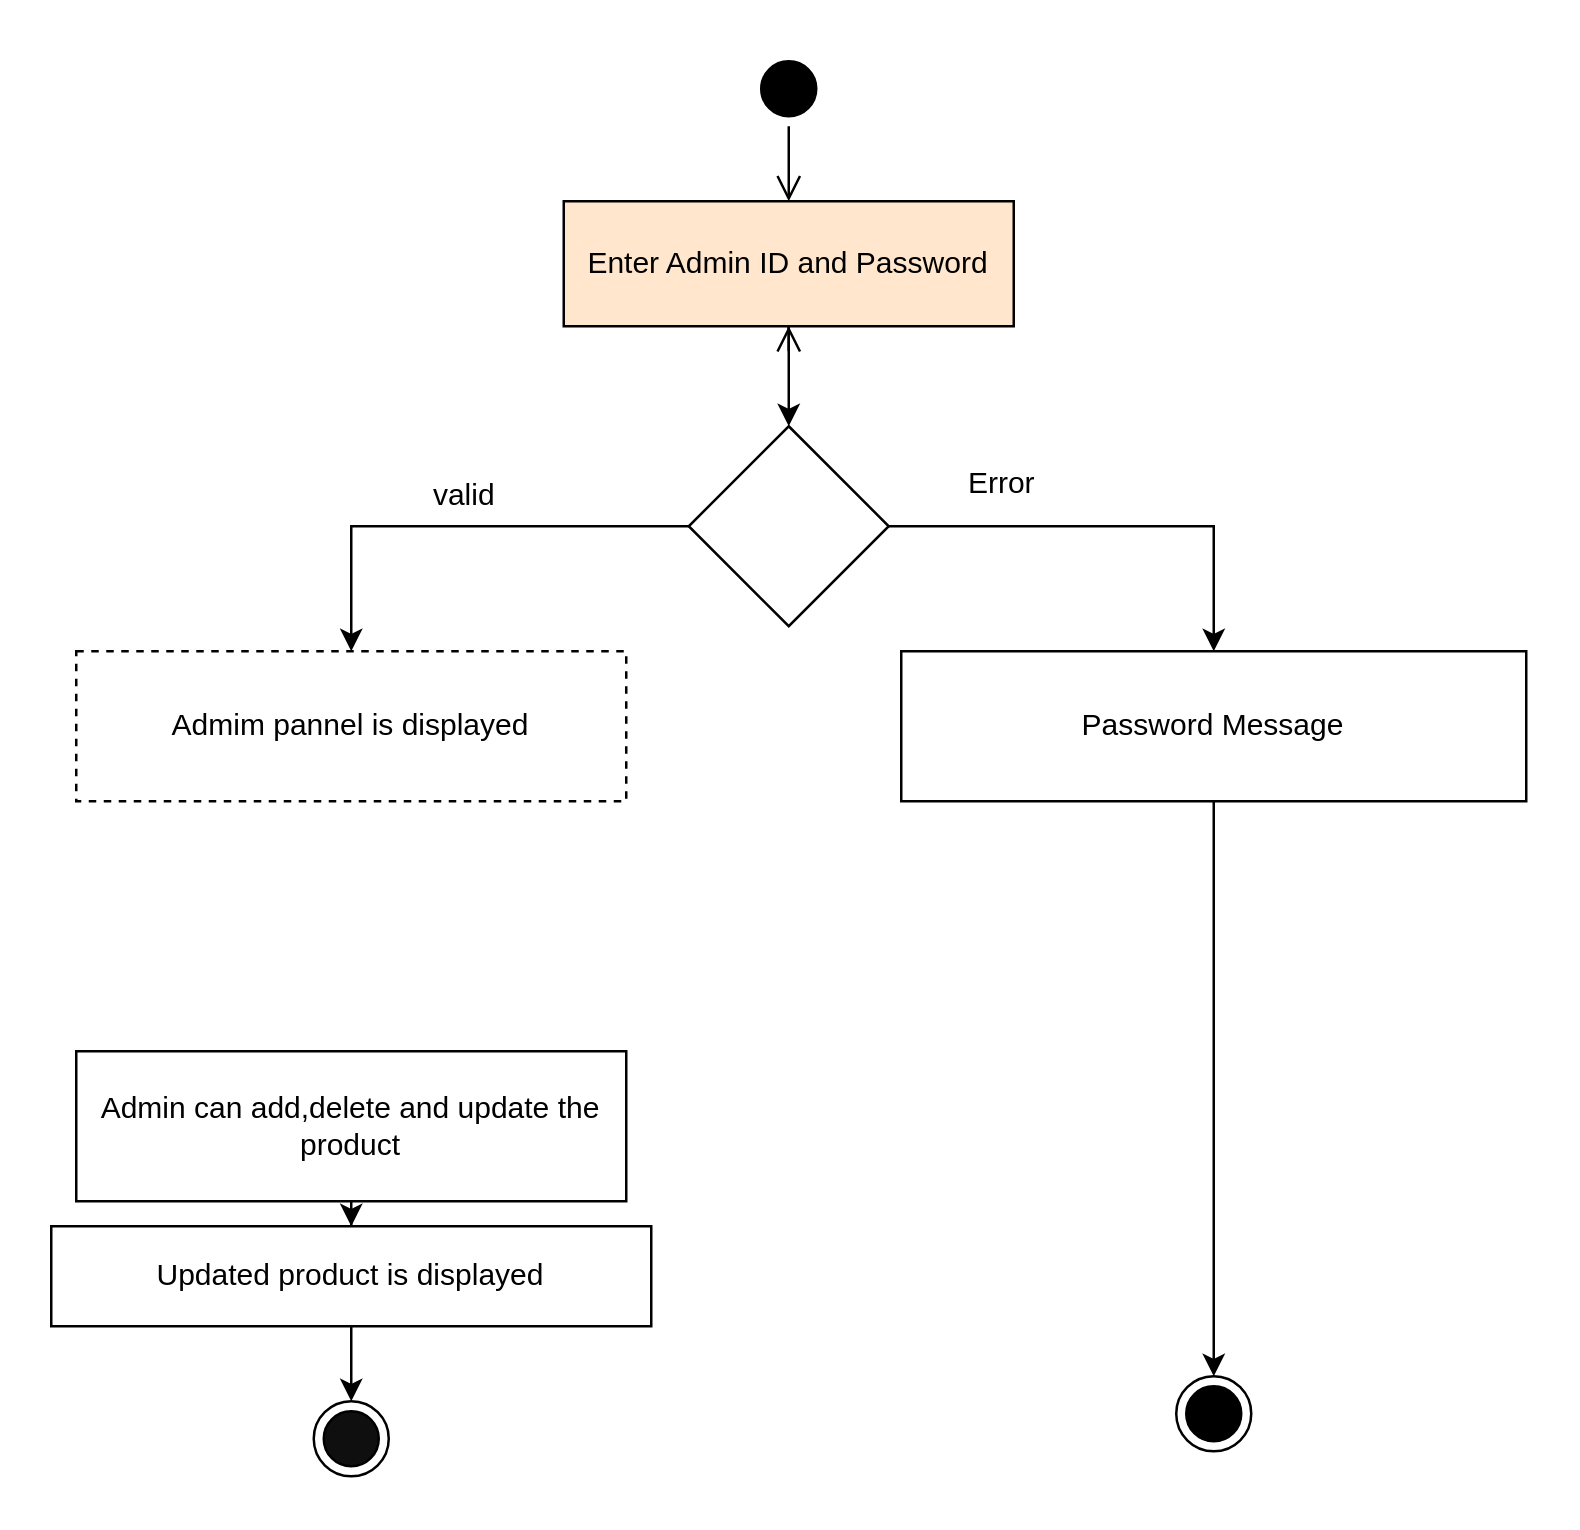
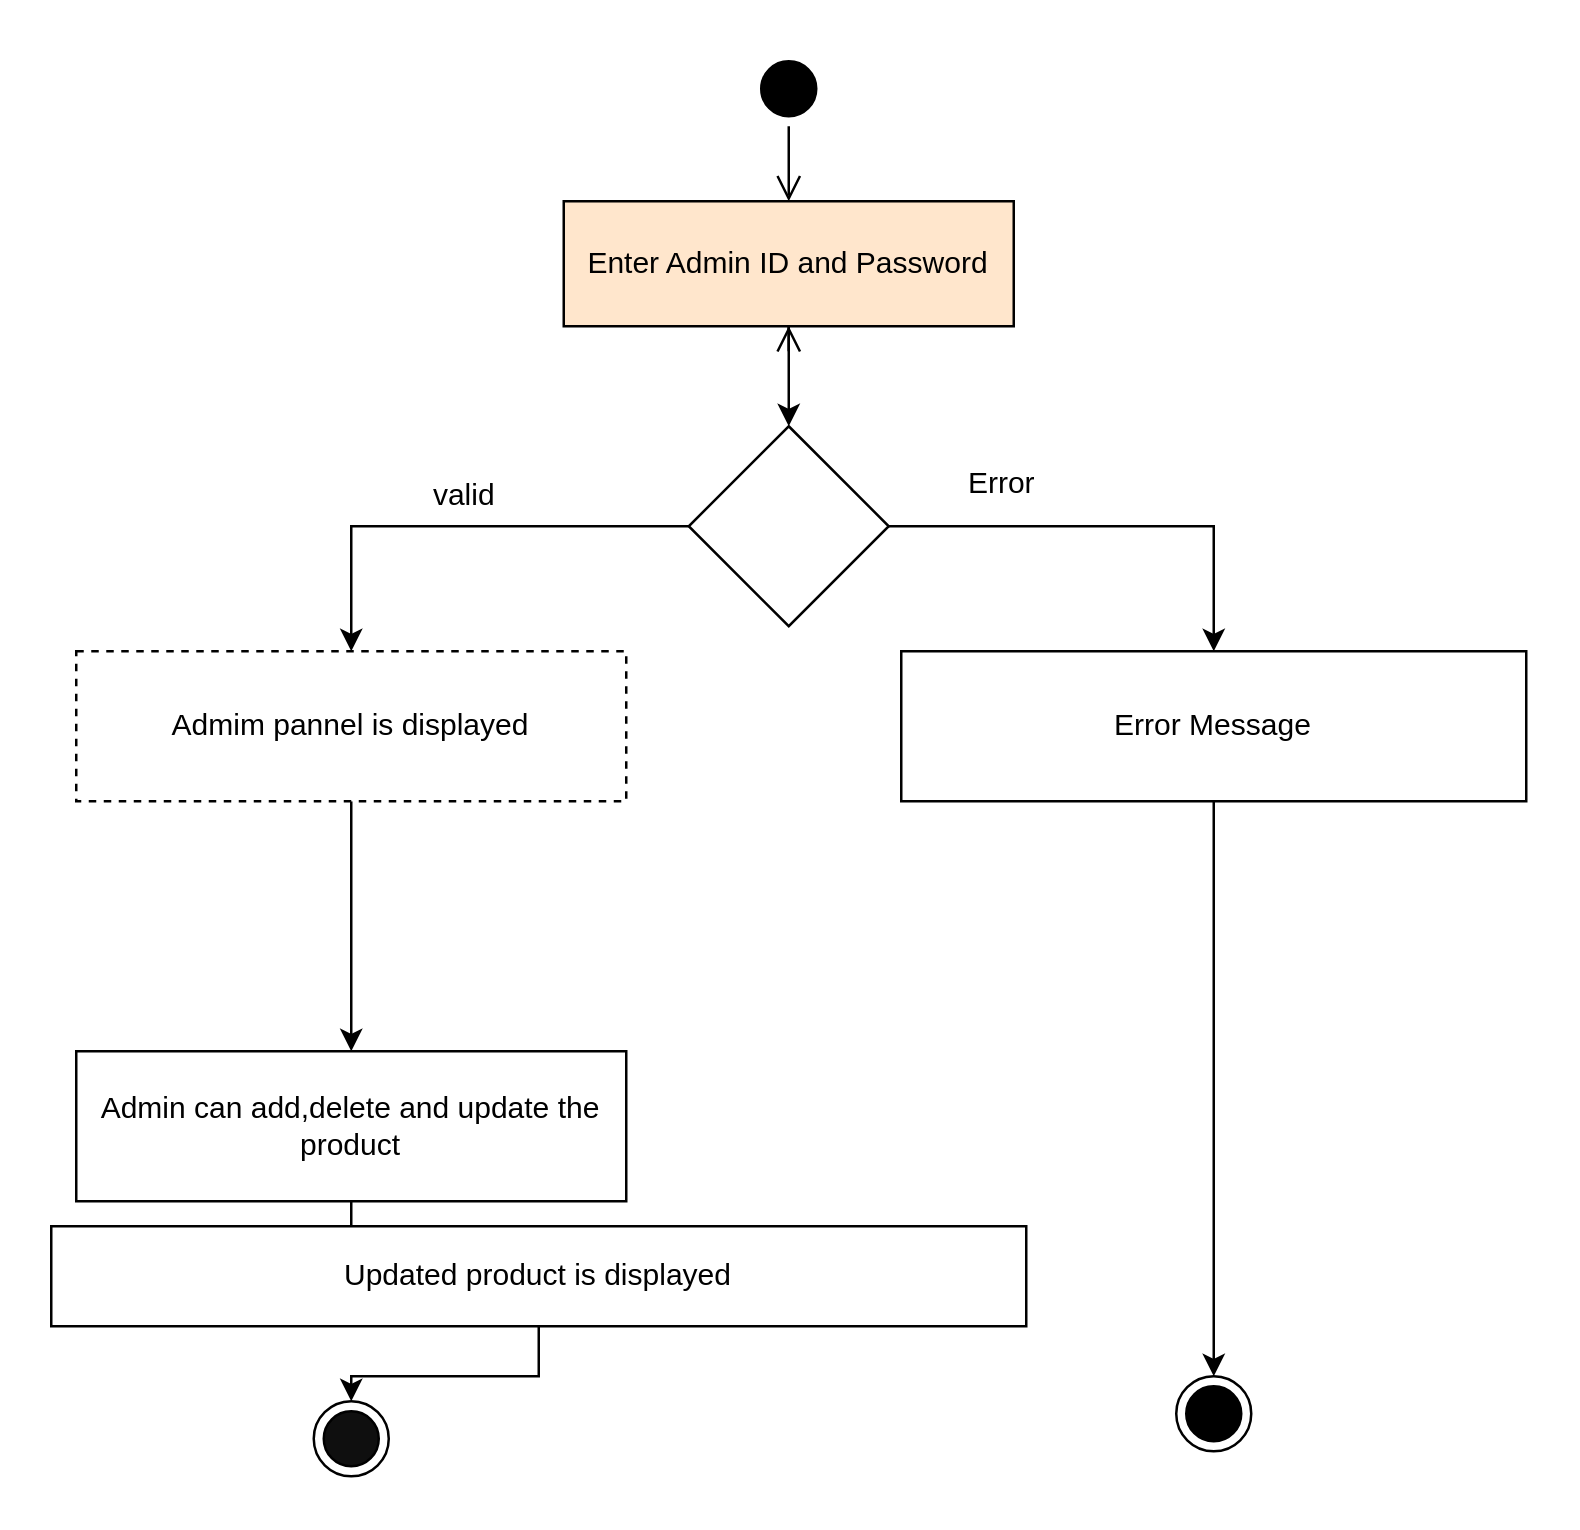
(1214, 726) -> (1214, 726)
none -> (351, 918)
(351, 1276) -> (539, 1276)
